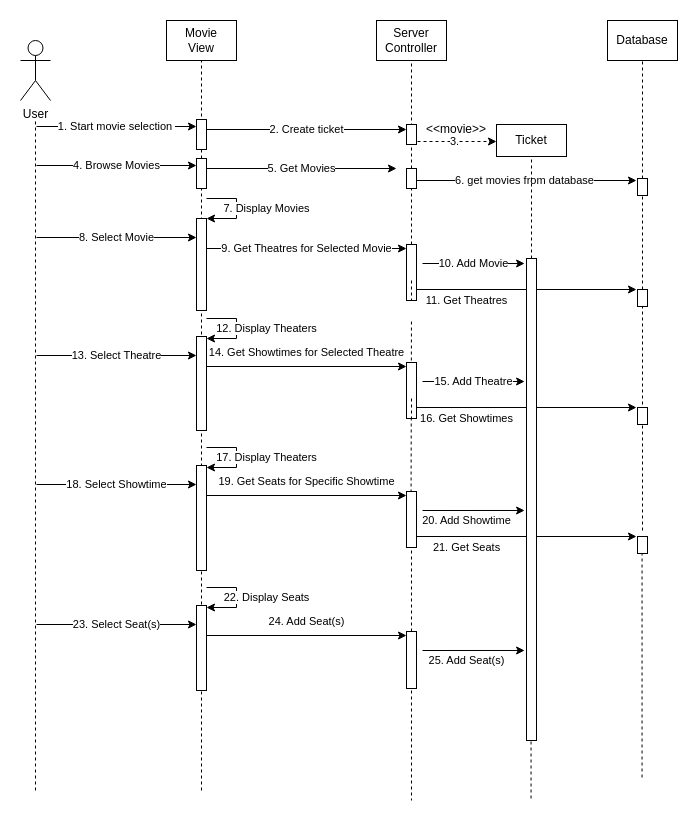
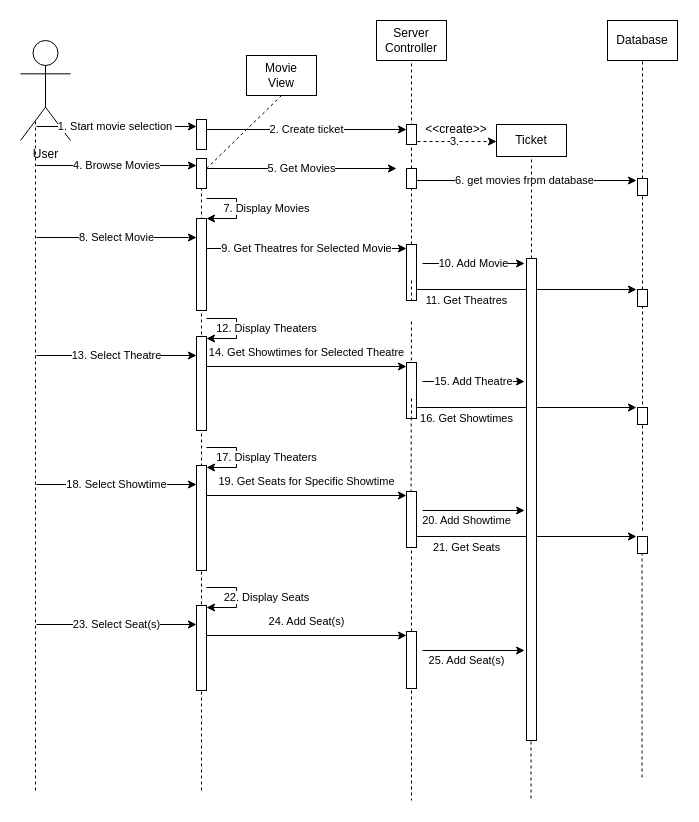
(202, 41) -> (282, 76)
(36, 71) -> (46, 91)
(457, 130) -> (457, 130)
